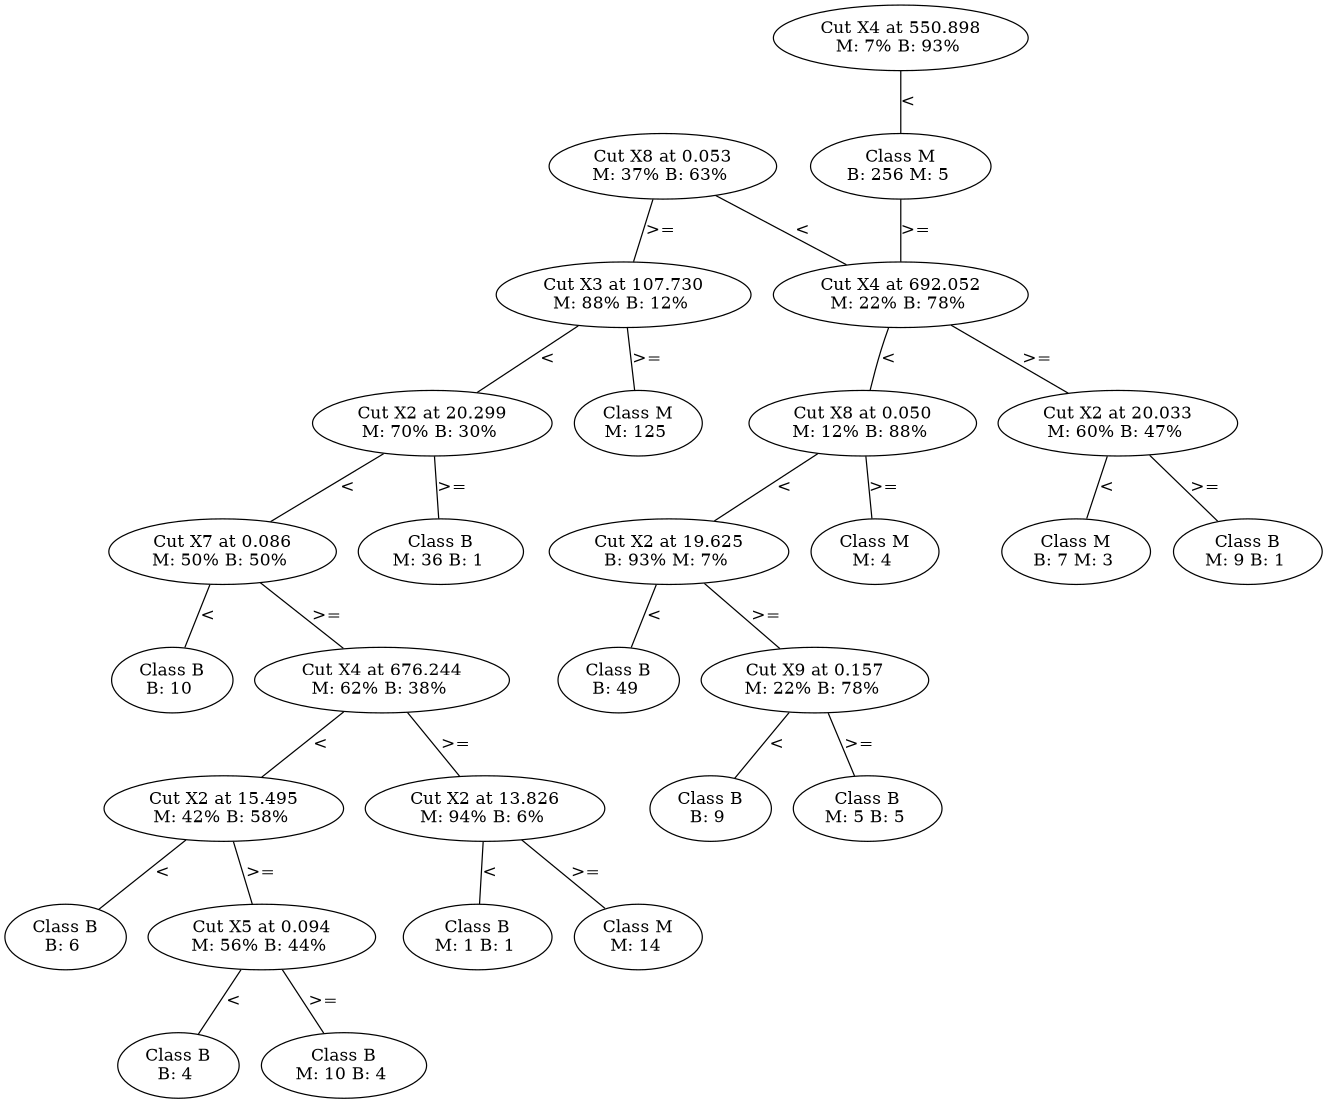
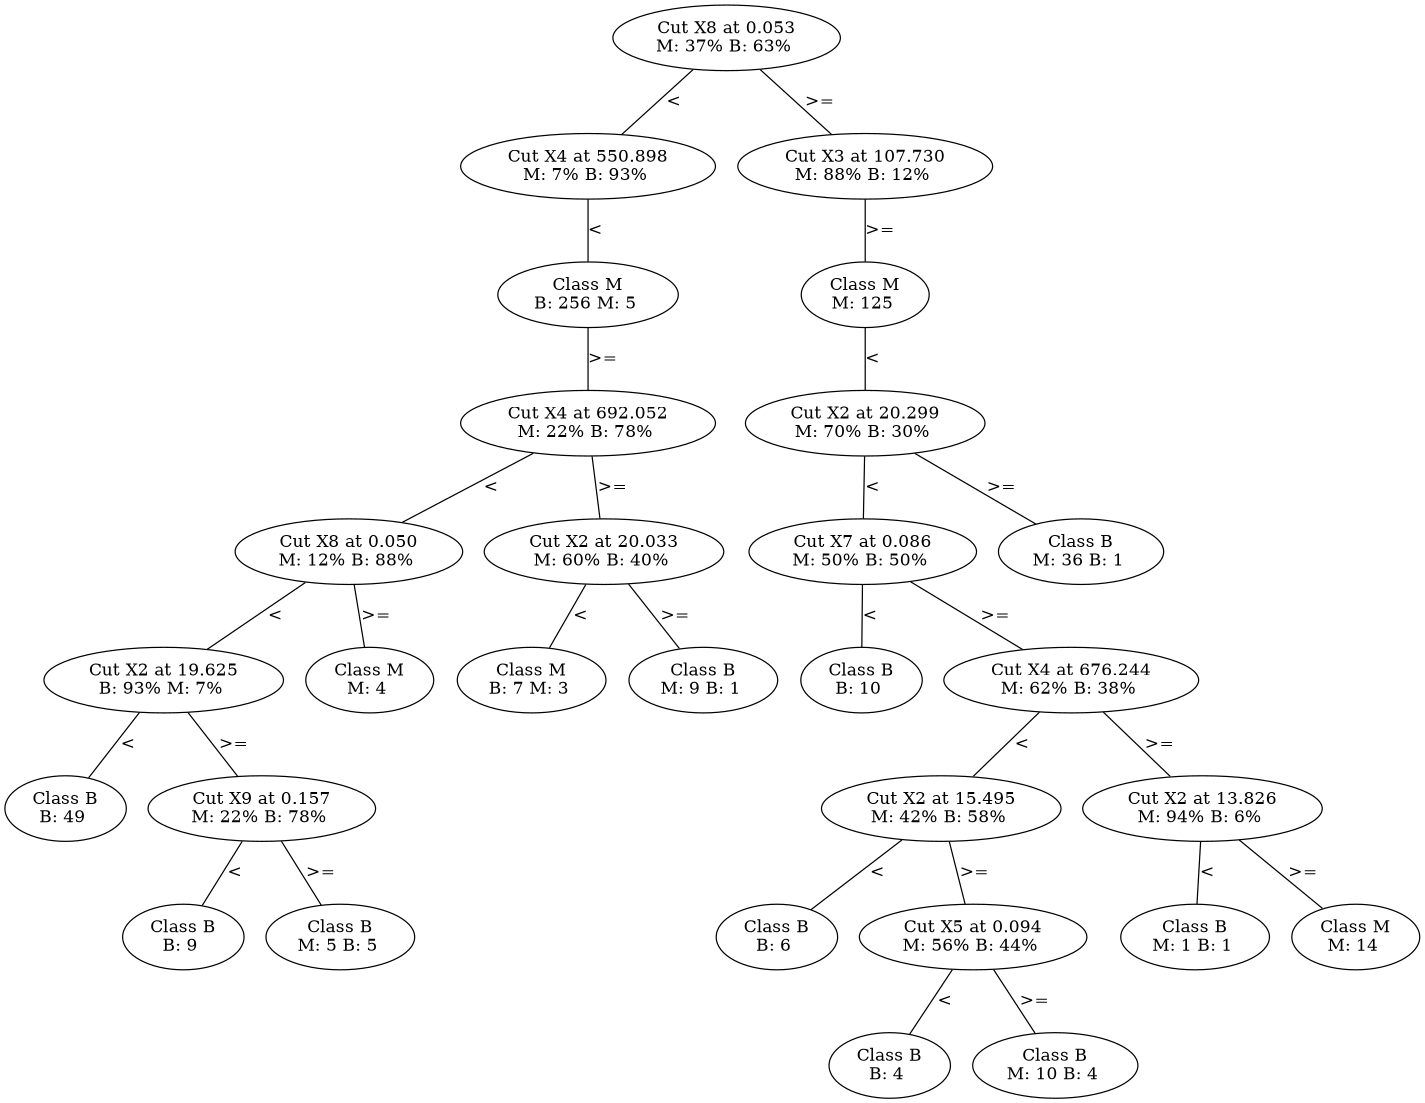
(781, 230) -> (657, 102)
(528, 359) -> (865, 359)
(1118, 423) -> (604, 552)
